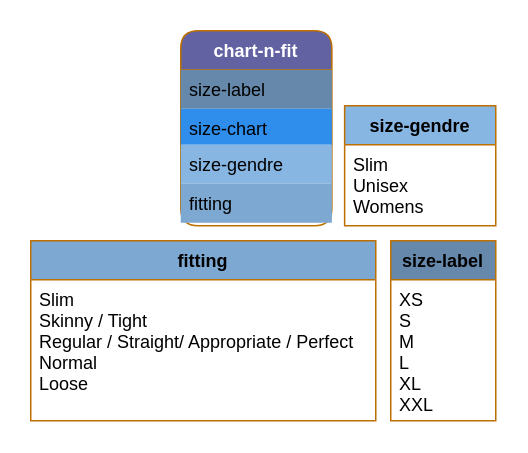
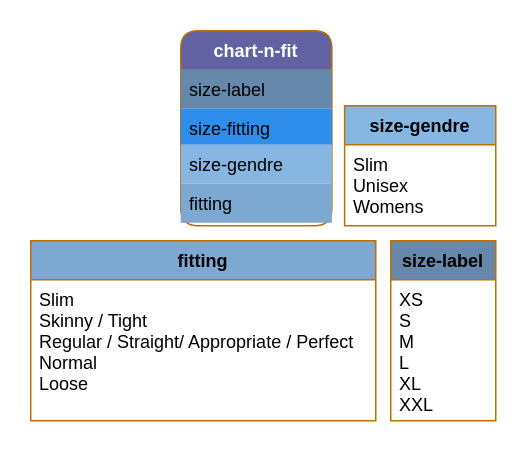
(237, 129) -> (242, 129)
